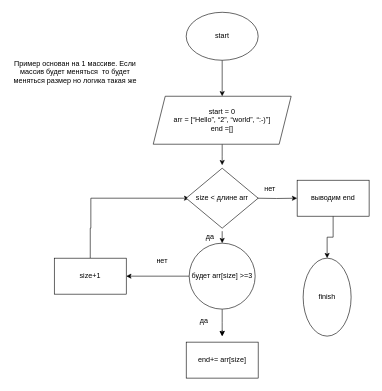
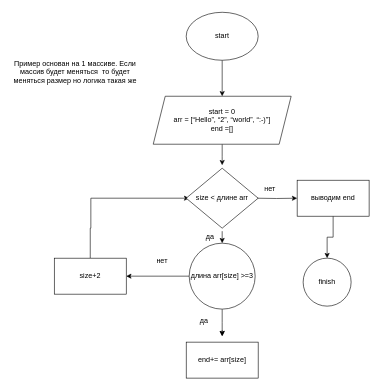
(90, 276) -> (90, 276)
(222, 276) -> (222, 276)
(327, 297) -> (327, 282)
